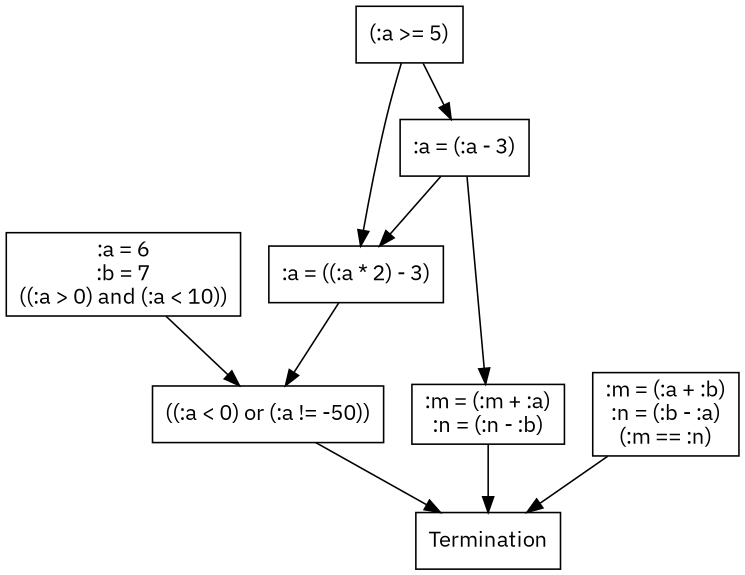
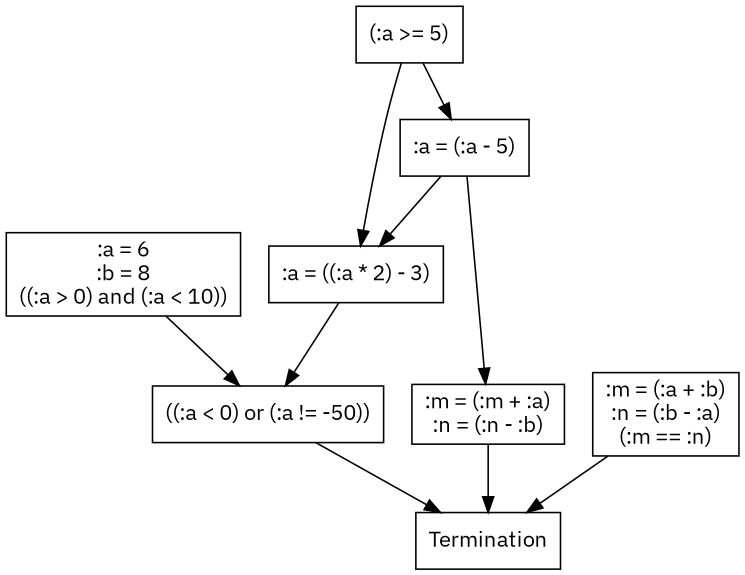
(465, 148) -> (465, 148)
(123, 274) -> (123, 274)
